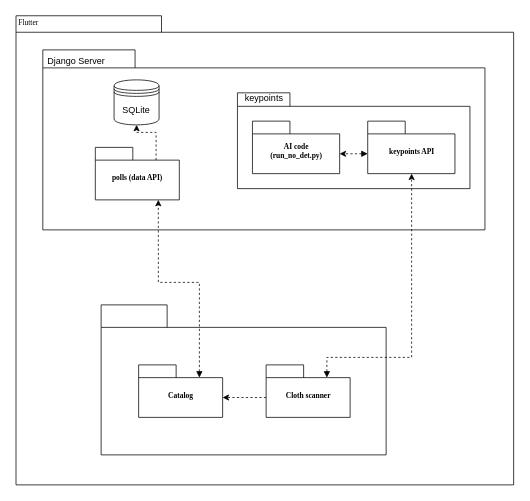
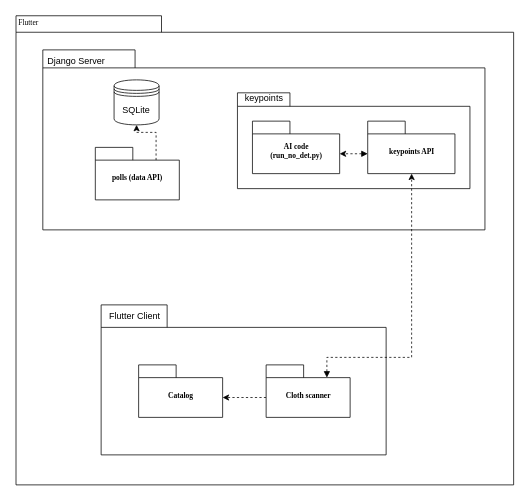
(185, 282) -> none
none -> (135, 316)
